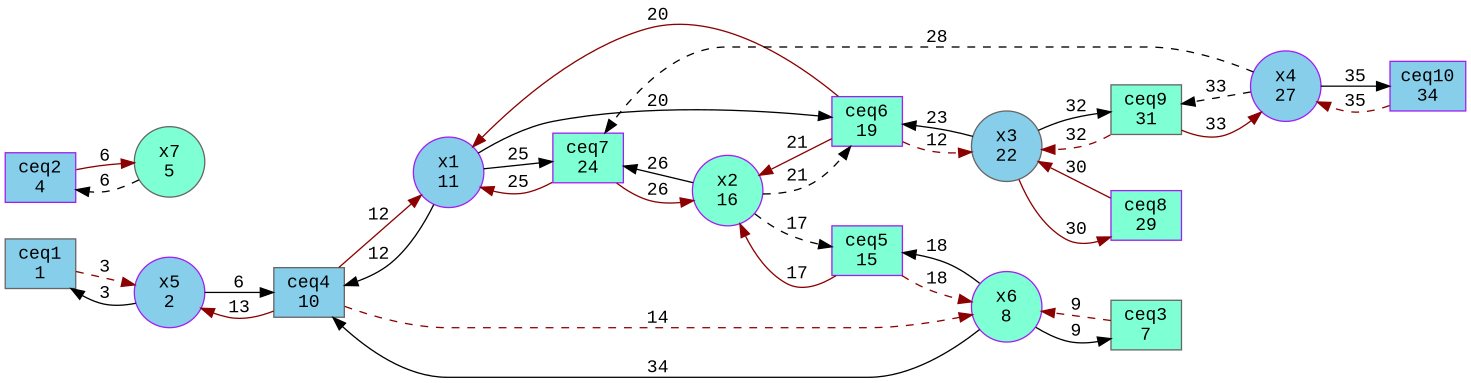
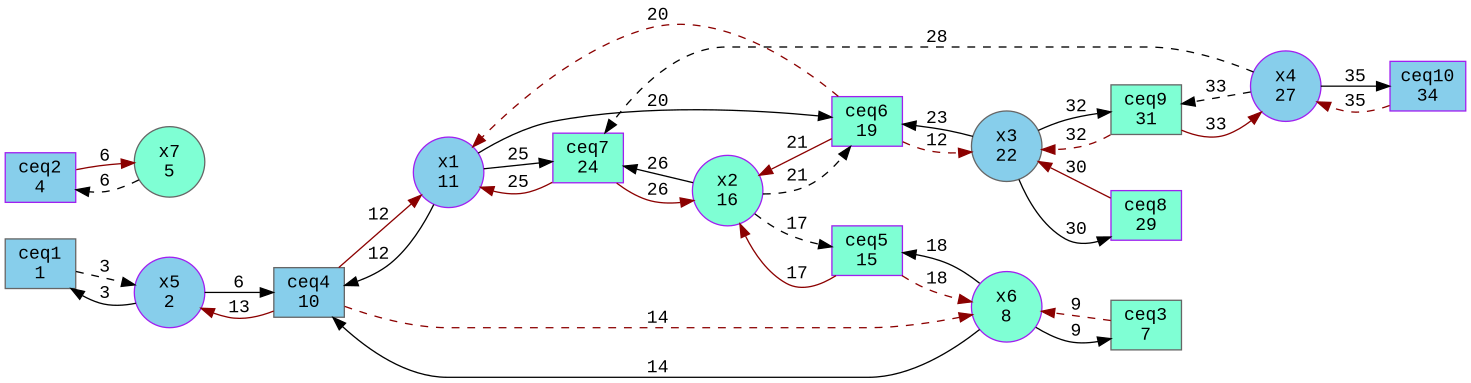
(653, 28) -> (653, 28)
(1048, 226) -> (1048, 226)
(99, 277) -> (99, 277)
(658, 368) -> (658, 368)
